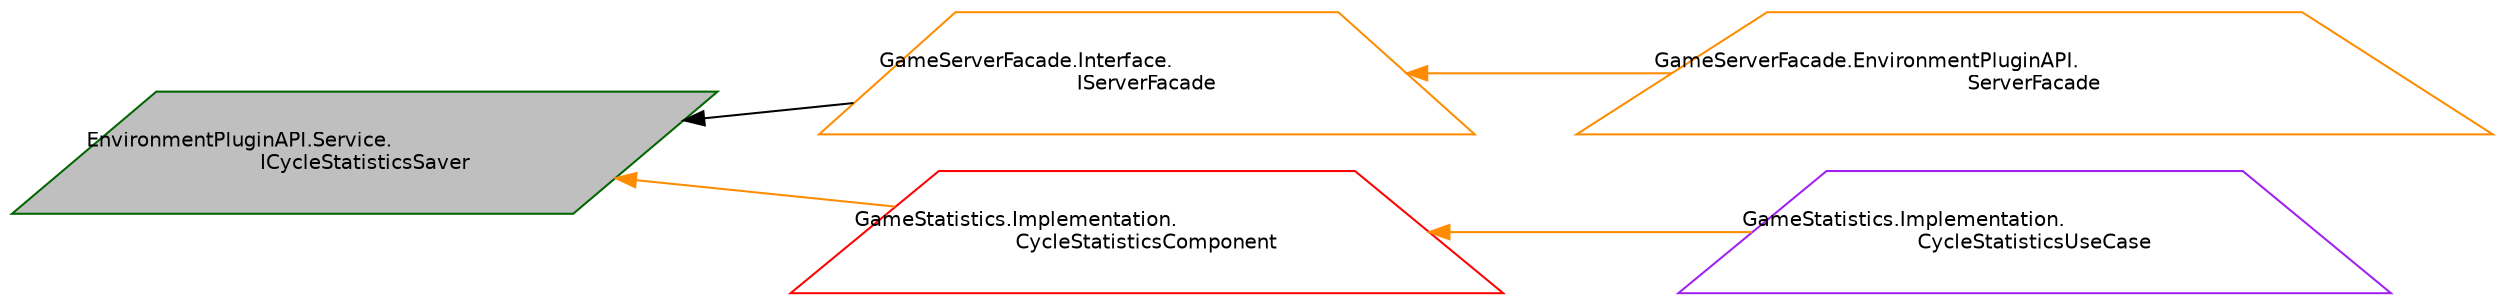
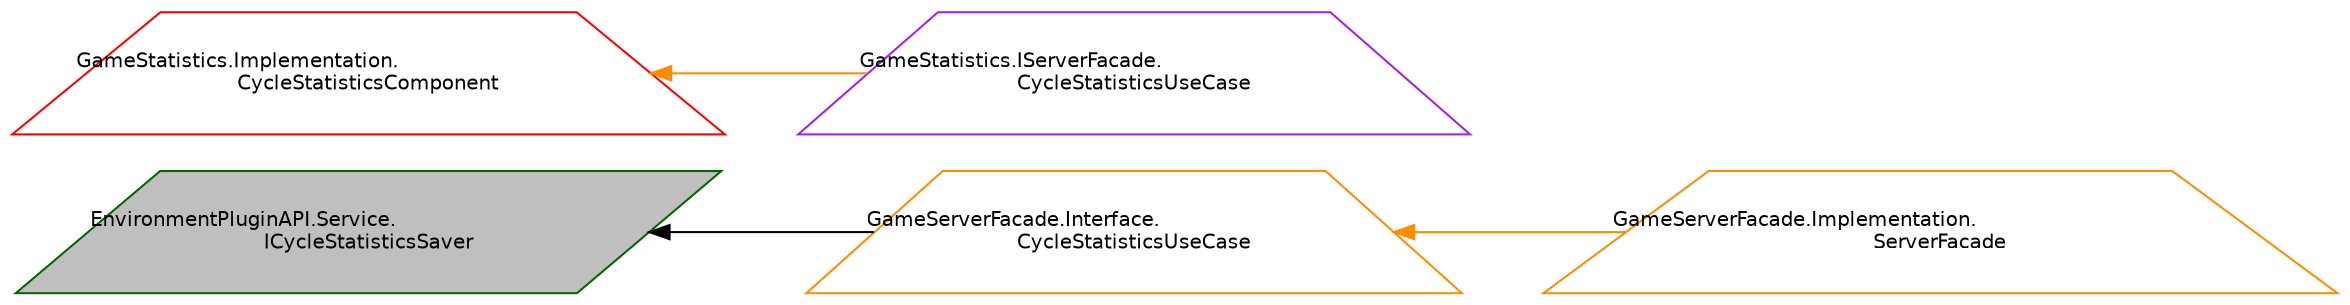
(1147, 73) -> (1134, 232)
(2035, 73) -> (1940, 232)
(766, 193) -> none
(2035, 232) -> (1134, 73)
